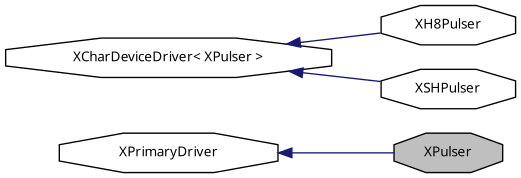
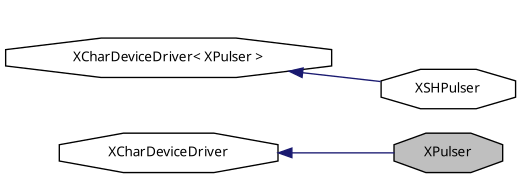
(448, 25) -> none
(169, 153) -> (169, 153)
